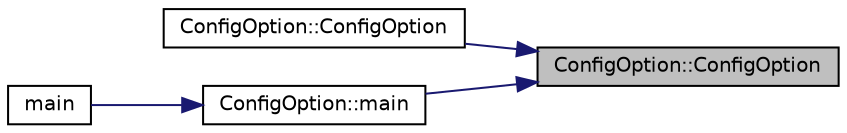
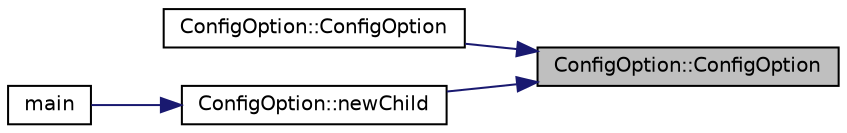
(314, 105) -> (314, 105)
